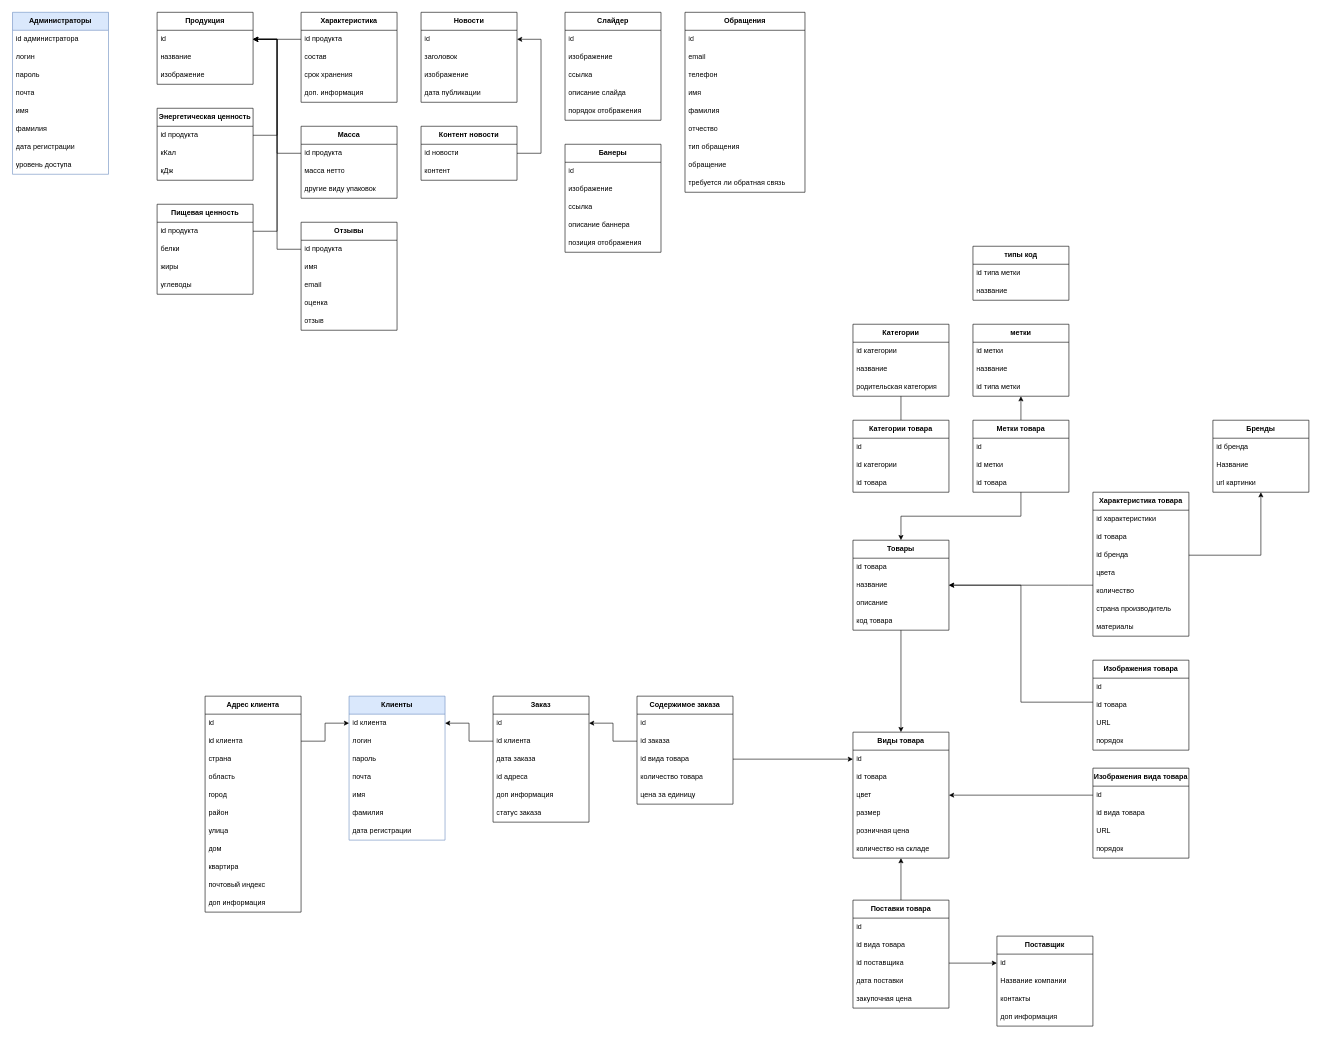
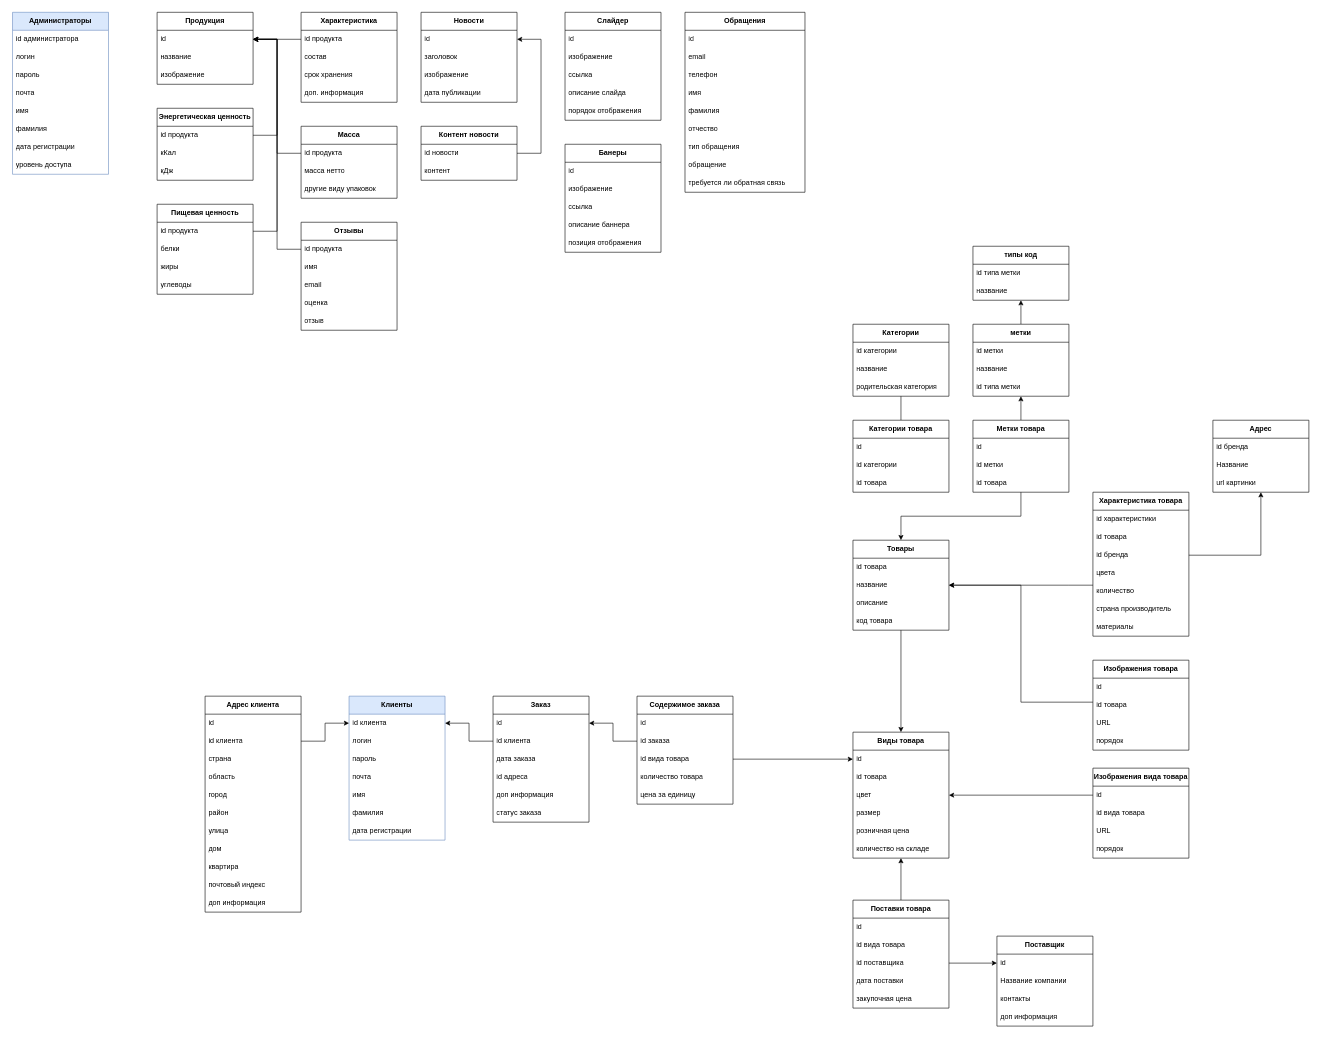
none -> (1021, 305)
(1261, 429) -> (1261, 429)
